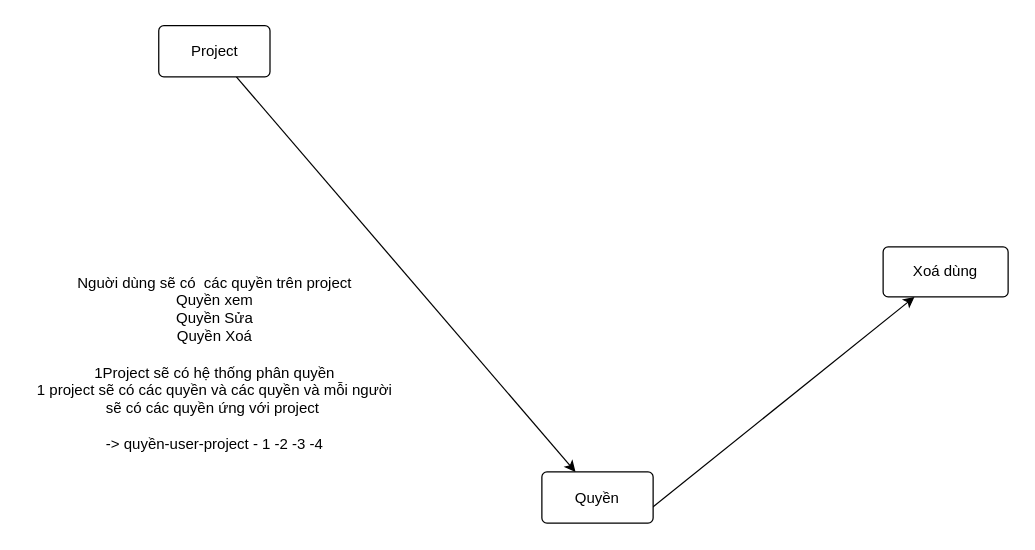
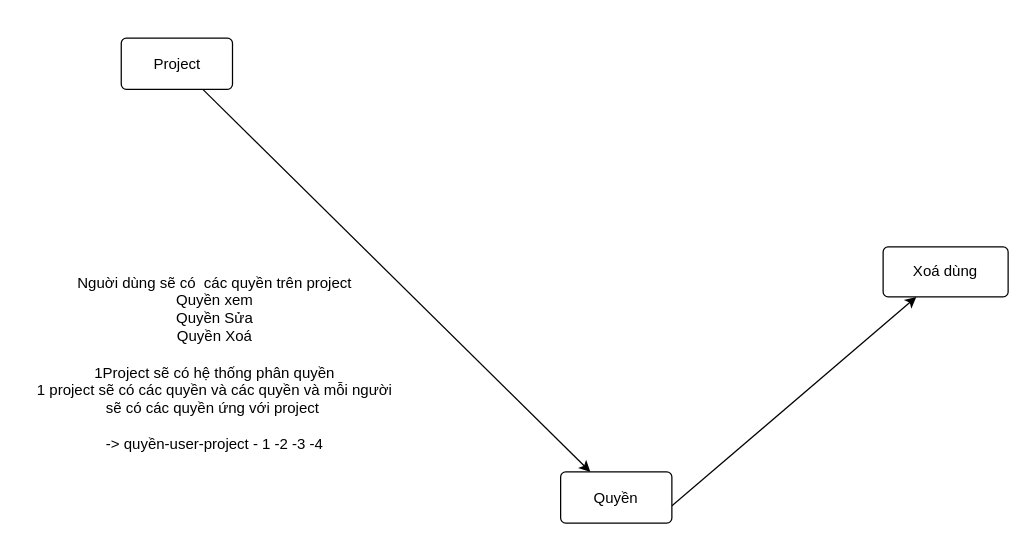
(214, 51) -> (177, 64)
(598, 498) -> (616, 498)
